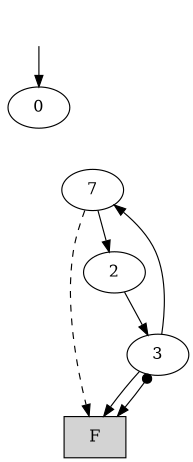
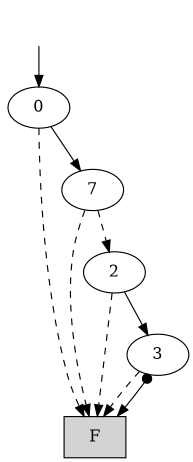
(102, 226) -> (102, 226)
(161, 267) -> (63, 144)
none -> (48, 269)
none -> (105, 349)
(125, 389) -> (125, 389)
